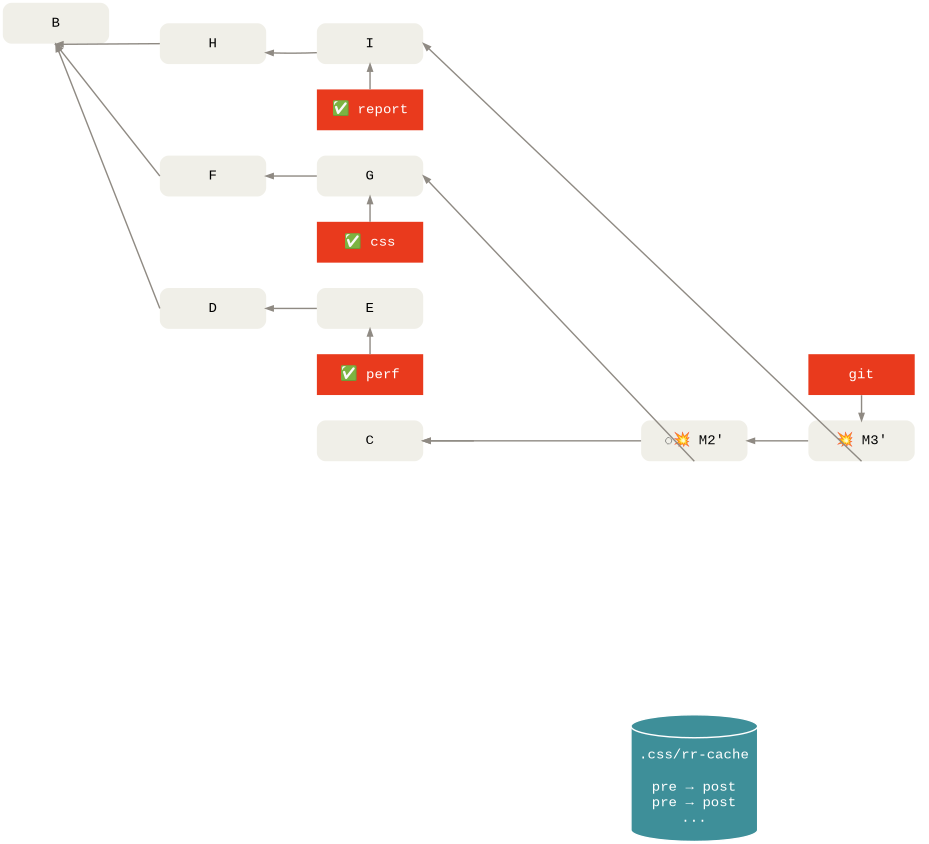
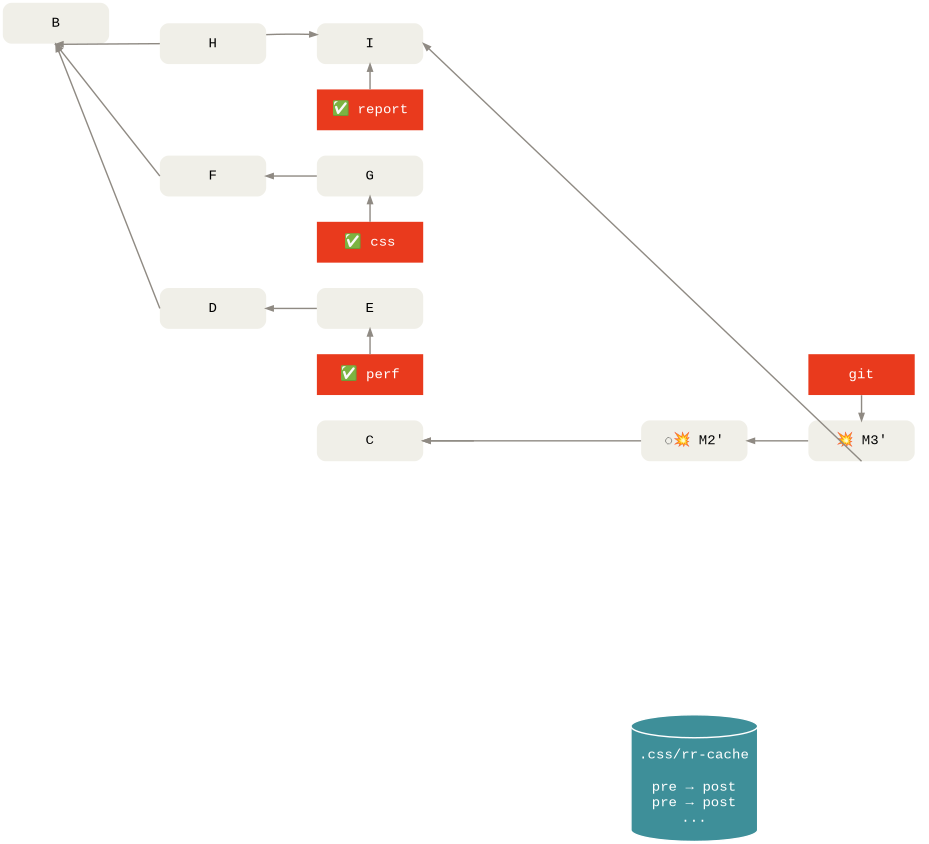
(295, 53) -> (288, 34)
(561, 321) -> none
